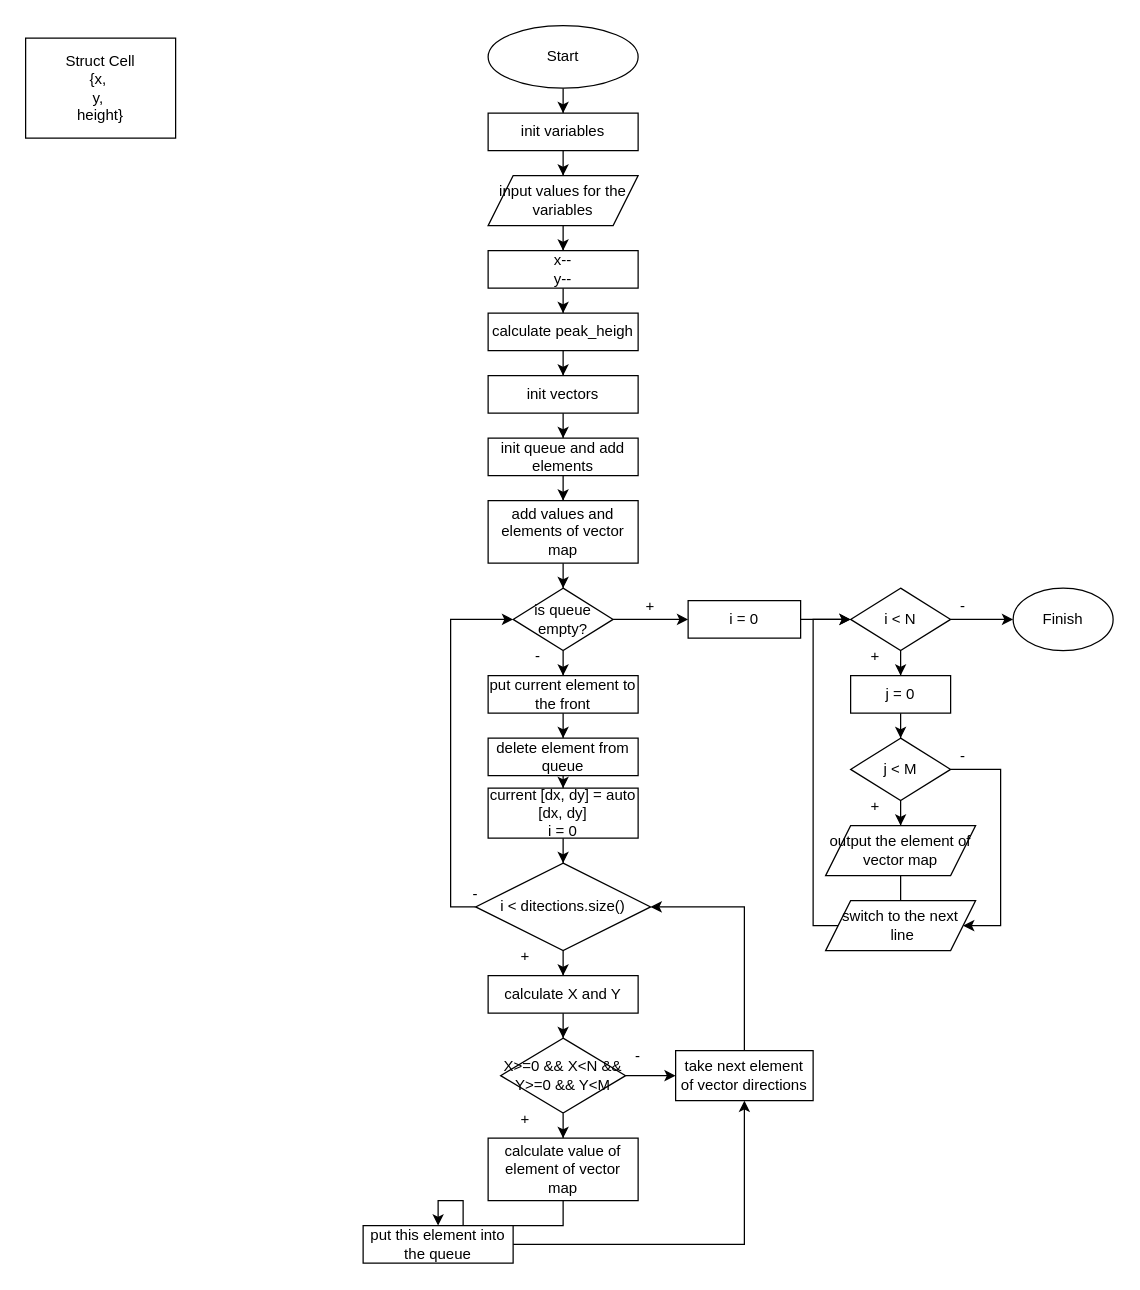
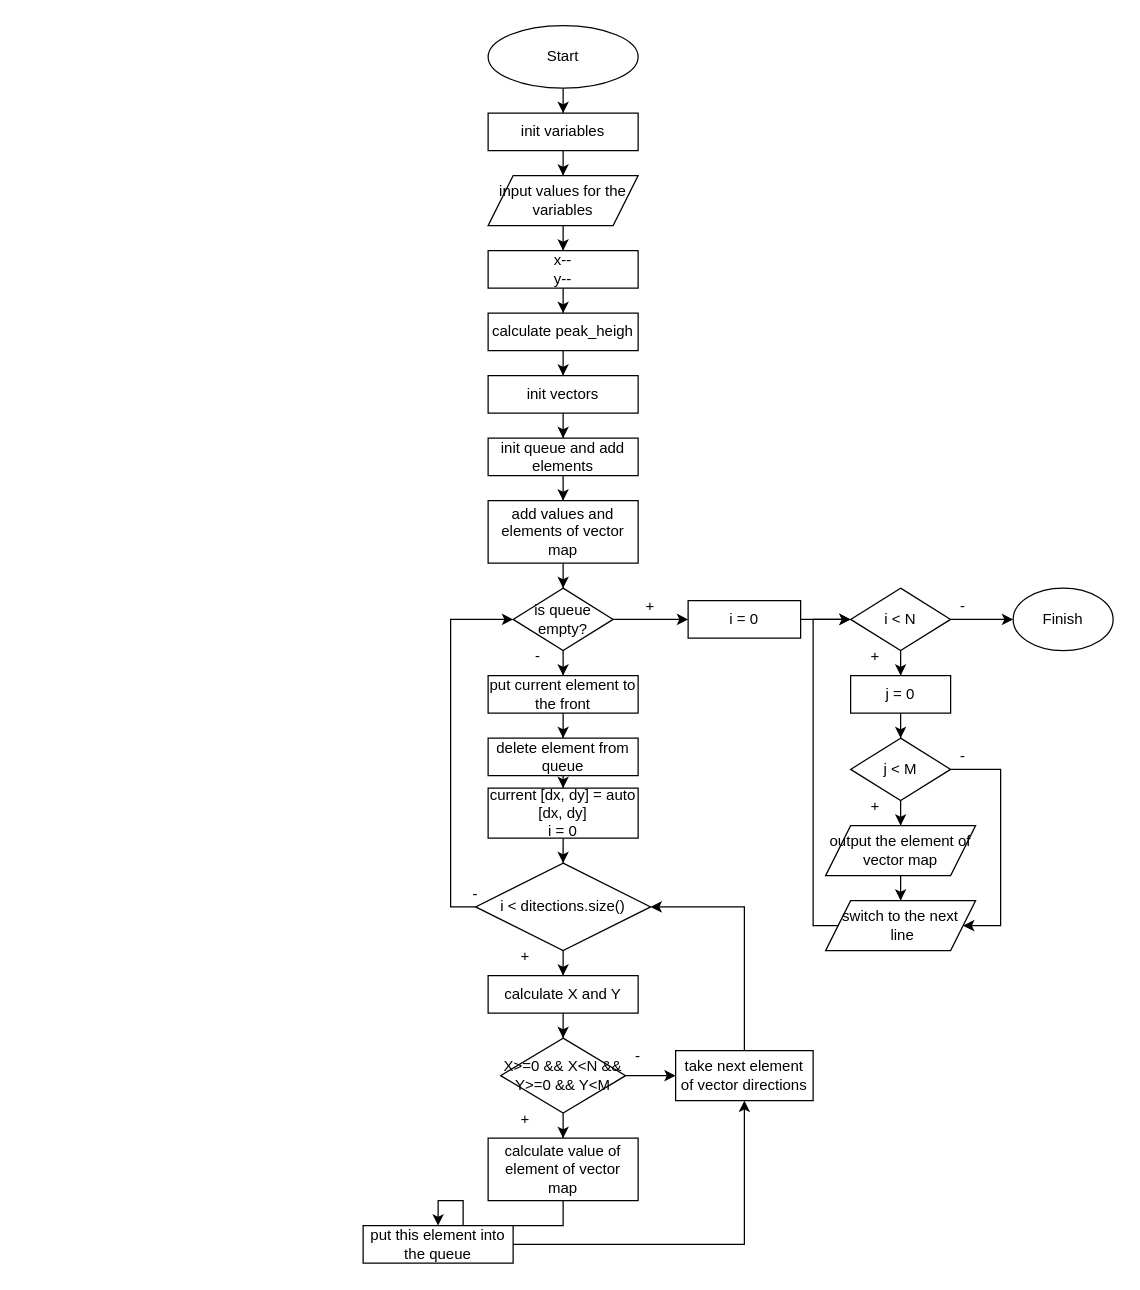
(101, 88) -> none
(901, 893) -> (901, 890)
